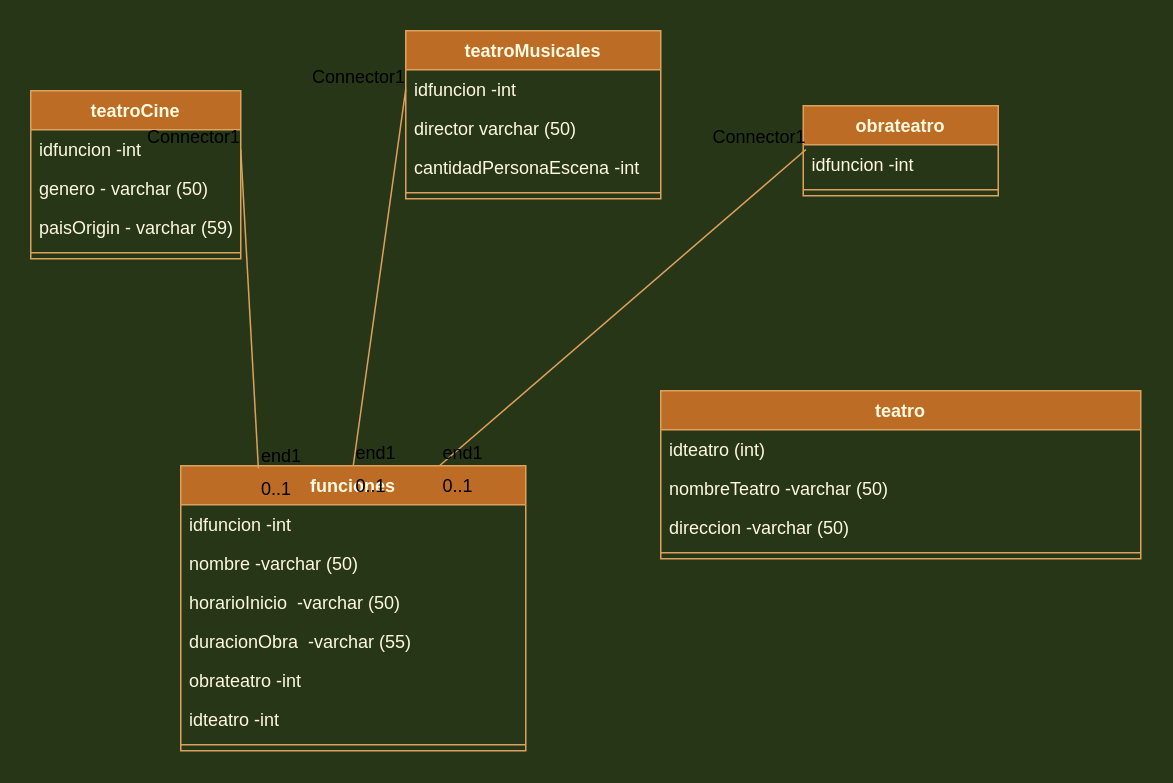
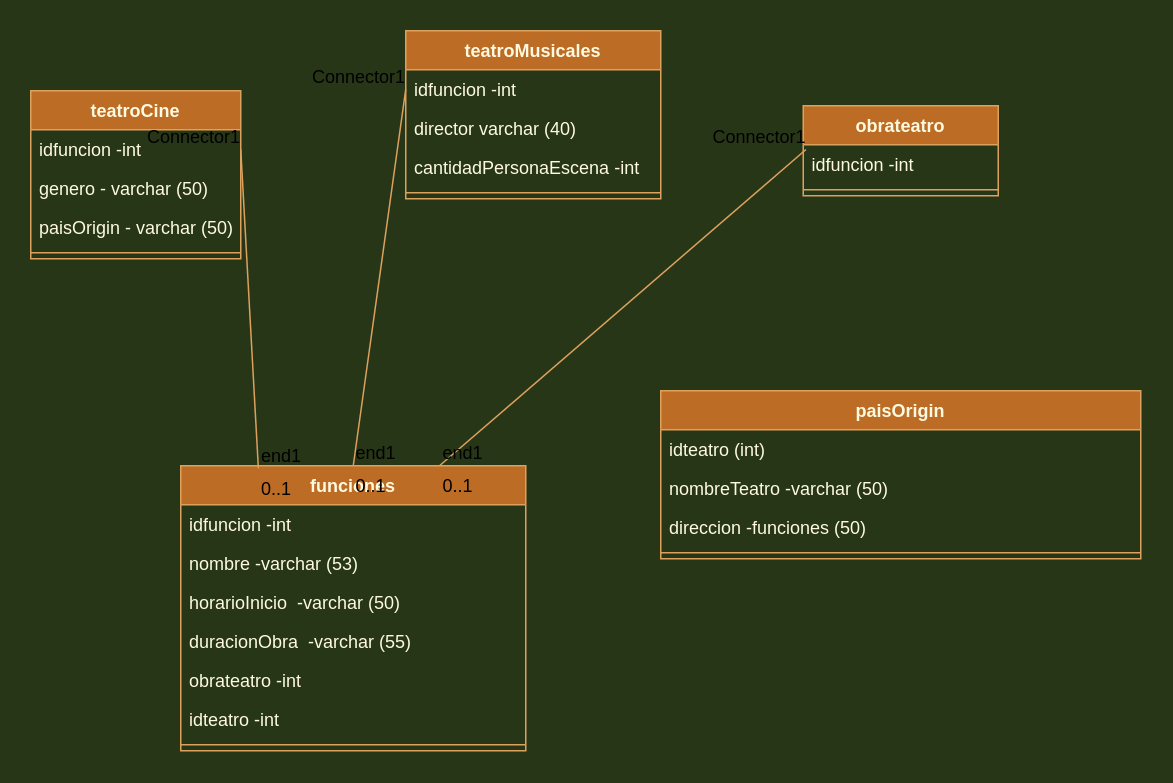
(513, 129) -> (513, 129)
(151, 228) -> (151, 228)
(900, 411) -> (900, 411)
(776, 528) -> (783, 528)
(285, 564) -> (285, 564)
